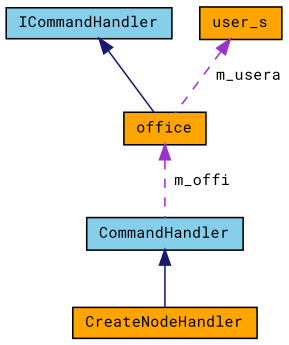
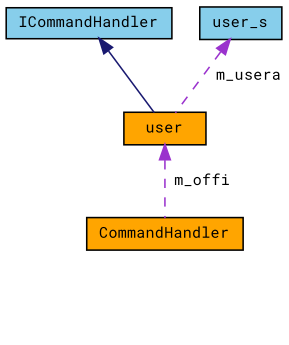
(241, 23) -> (241, 23)
(165, 129) -> (165, 129)
(165, 234) -> (165, 234)
(165, 323) -> none
